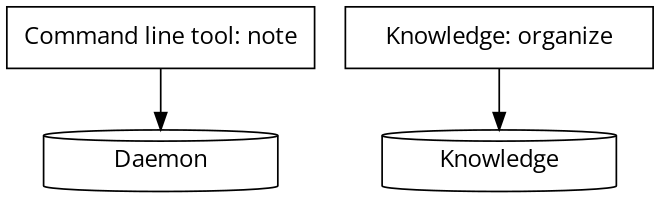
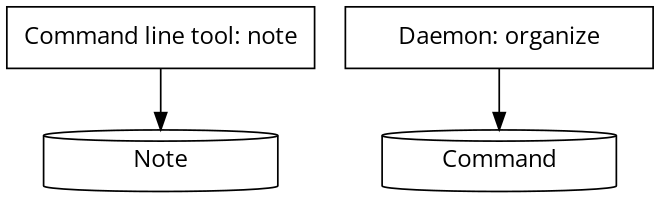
(499, 38) -> (499, 38)
(161, 161) -> (161, 161)
(499, 161) -> (499, 161)
